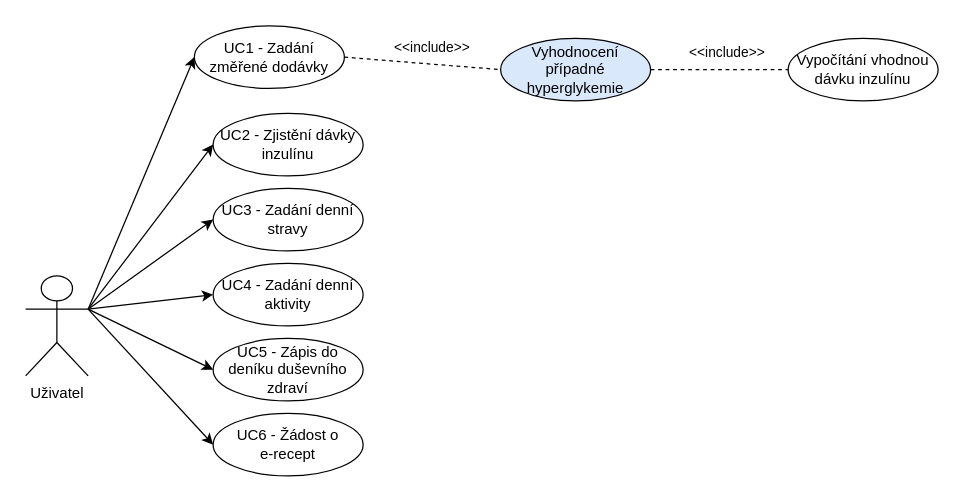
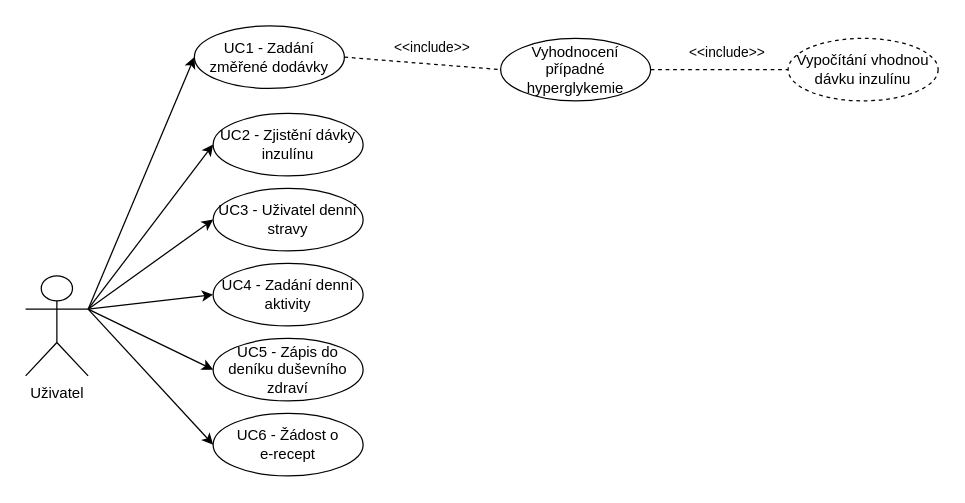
(576, 69) -> (576, 69)
(863, 69) -> (863, 69)
(288, 219) -> (288, 219)
